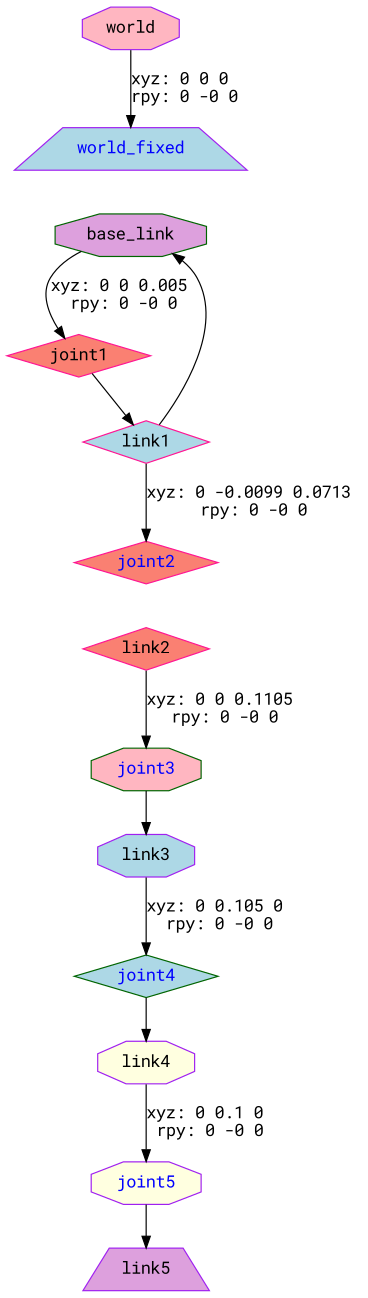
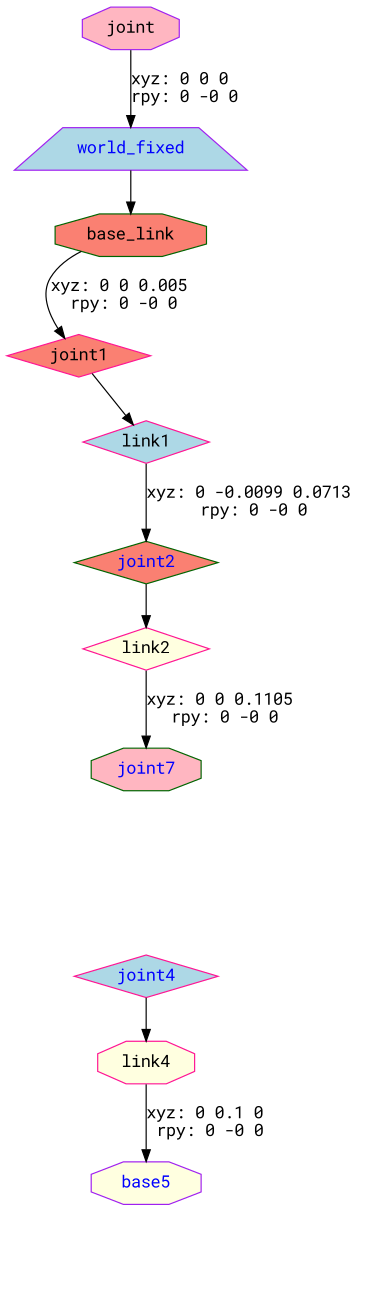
(131, 28) -> (131, 28)
(131, 235) -> (131, 235)
(201, 344) -> (131, 186)
(146, 563) -> (146, 563)
none -> (146, 600)
(146, 649) -> (146, 649)
(146, 769) -> (146, 769)
(146, 856) -> none
(146, 976) -> (146, 976)
(146, 1063) -> (146, 1063)
(146, 1183) -> (146, 1183)
(146, 1269) -> none
